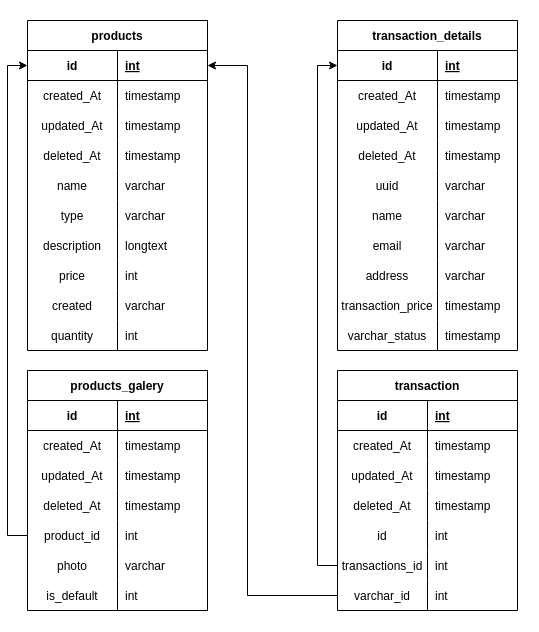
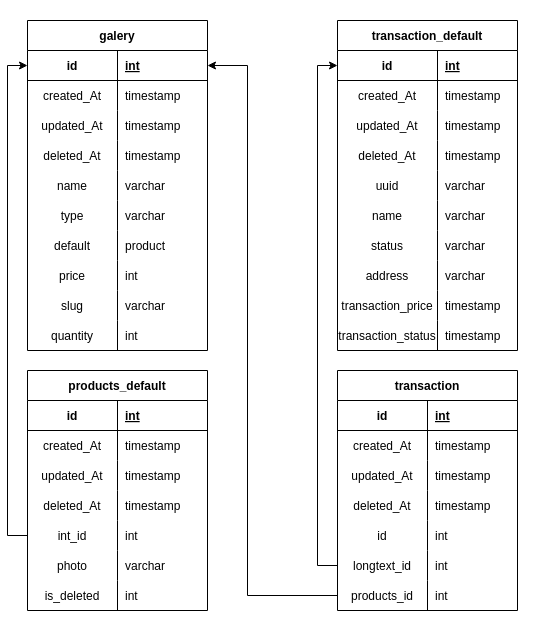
(117, 36) -> (117, 36)
(427, 36) -> (427, 36)
(72, 246) -> (72, 246)
(150, 246) -> (149, 246)
(387, 246) -> (387, 246)
(72, 306) -> (72, 306)
(387, 336) -> (387, 336)
(117, 386) -> (117, 386)
(72, 536) -> (72, 536)
(382, 566) -> (382, 566)
(72, 596) -> (72, 596)
(382, 596) -> (382, 596)
